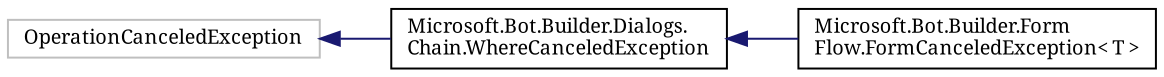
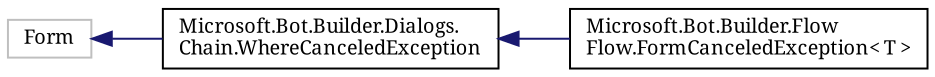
(164, 39) -> (50, 39)
(977, 39) -> (749, 39)
